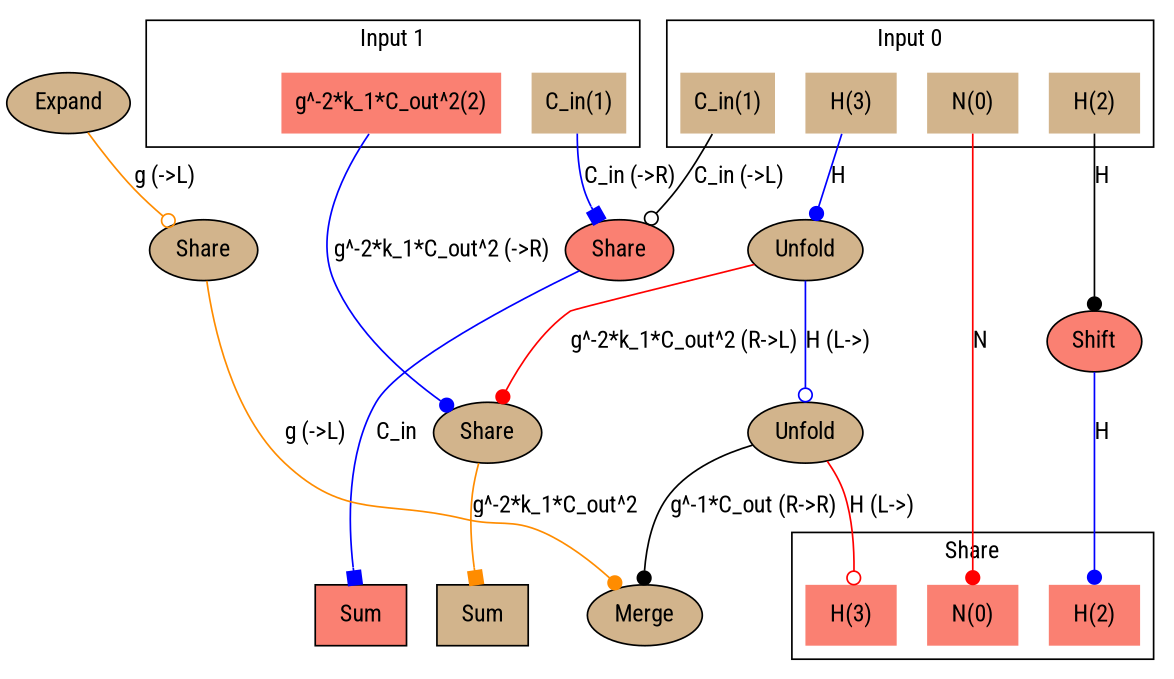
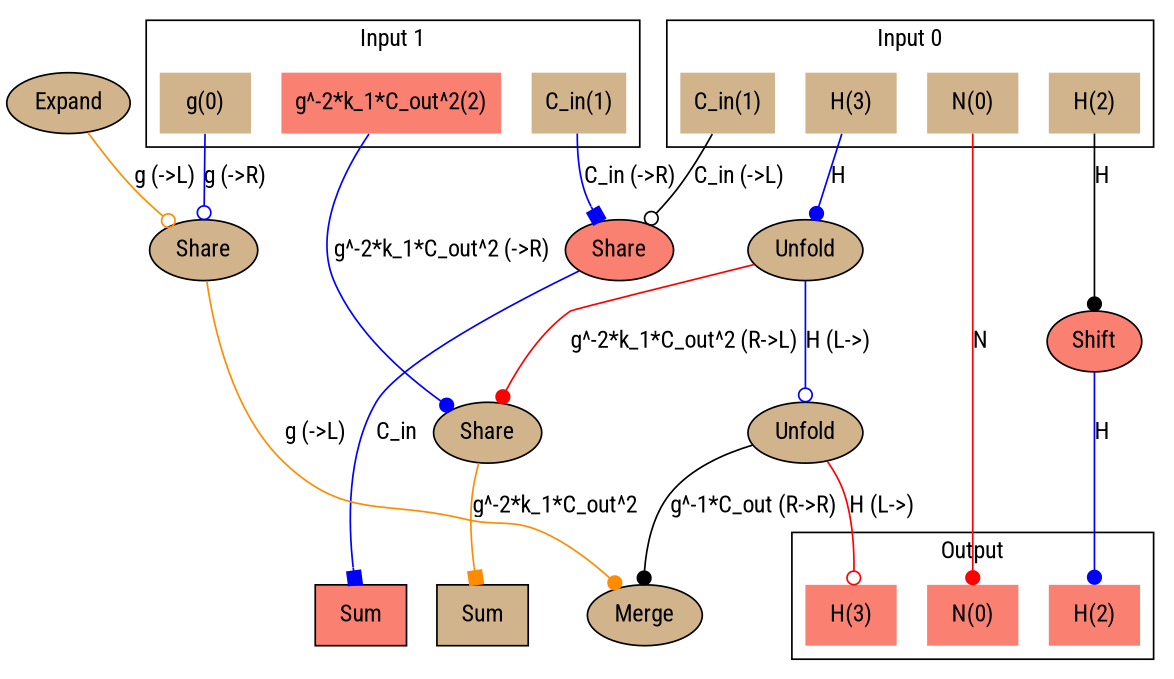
none -> (205, 103)
(973, 552) -> (973, 552)
